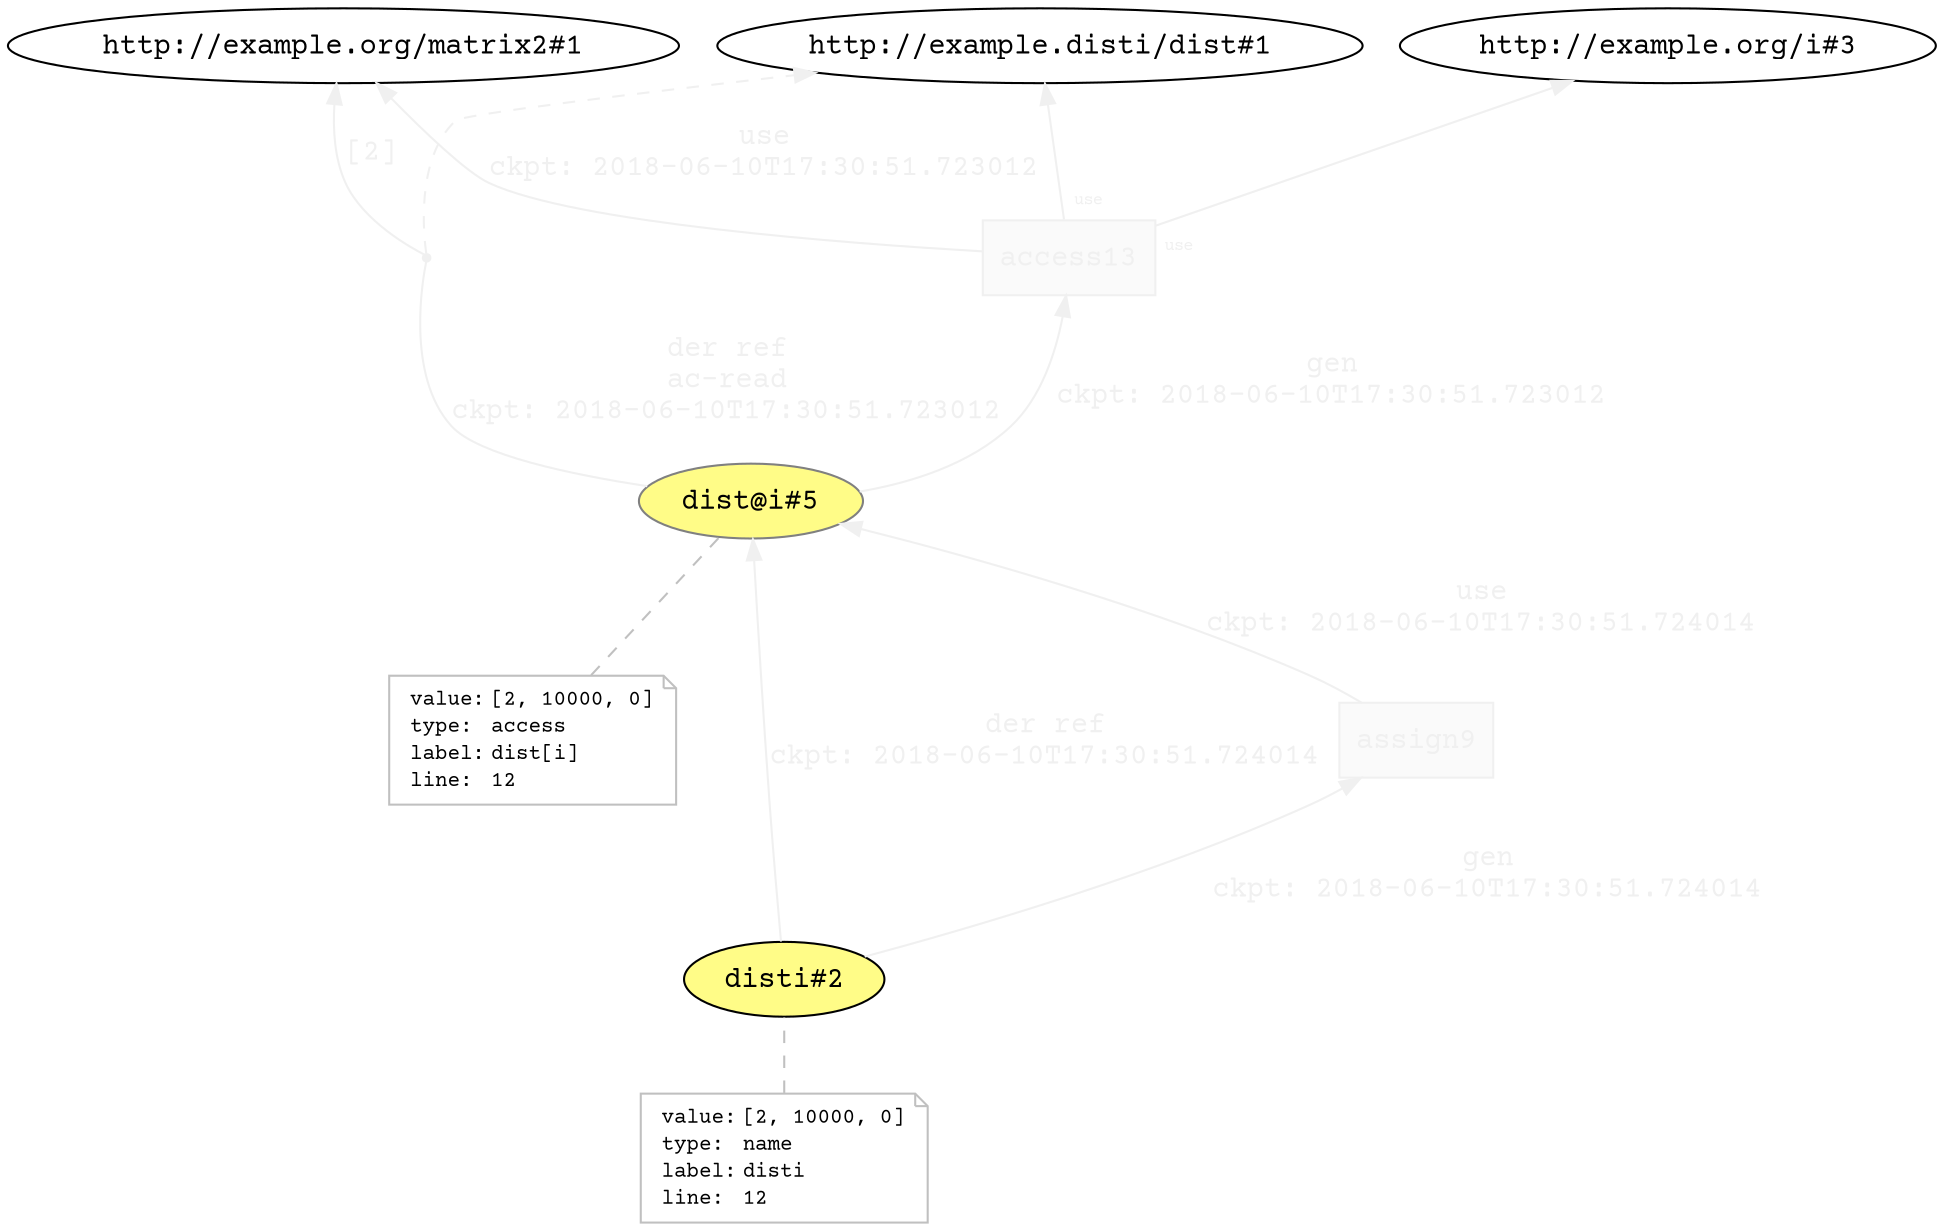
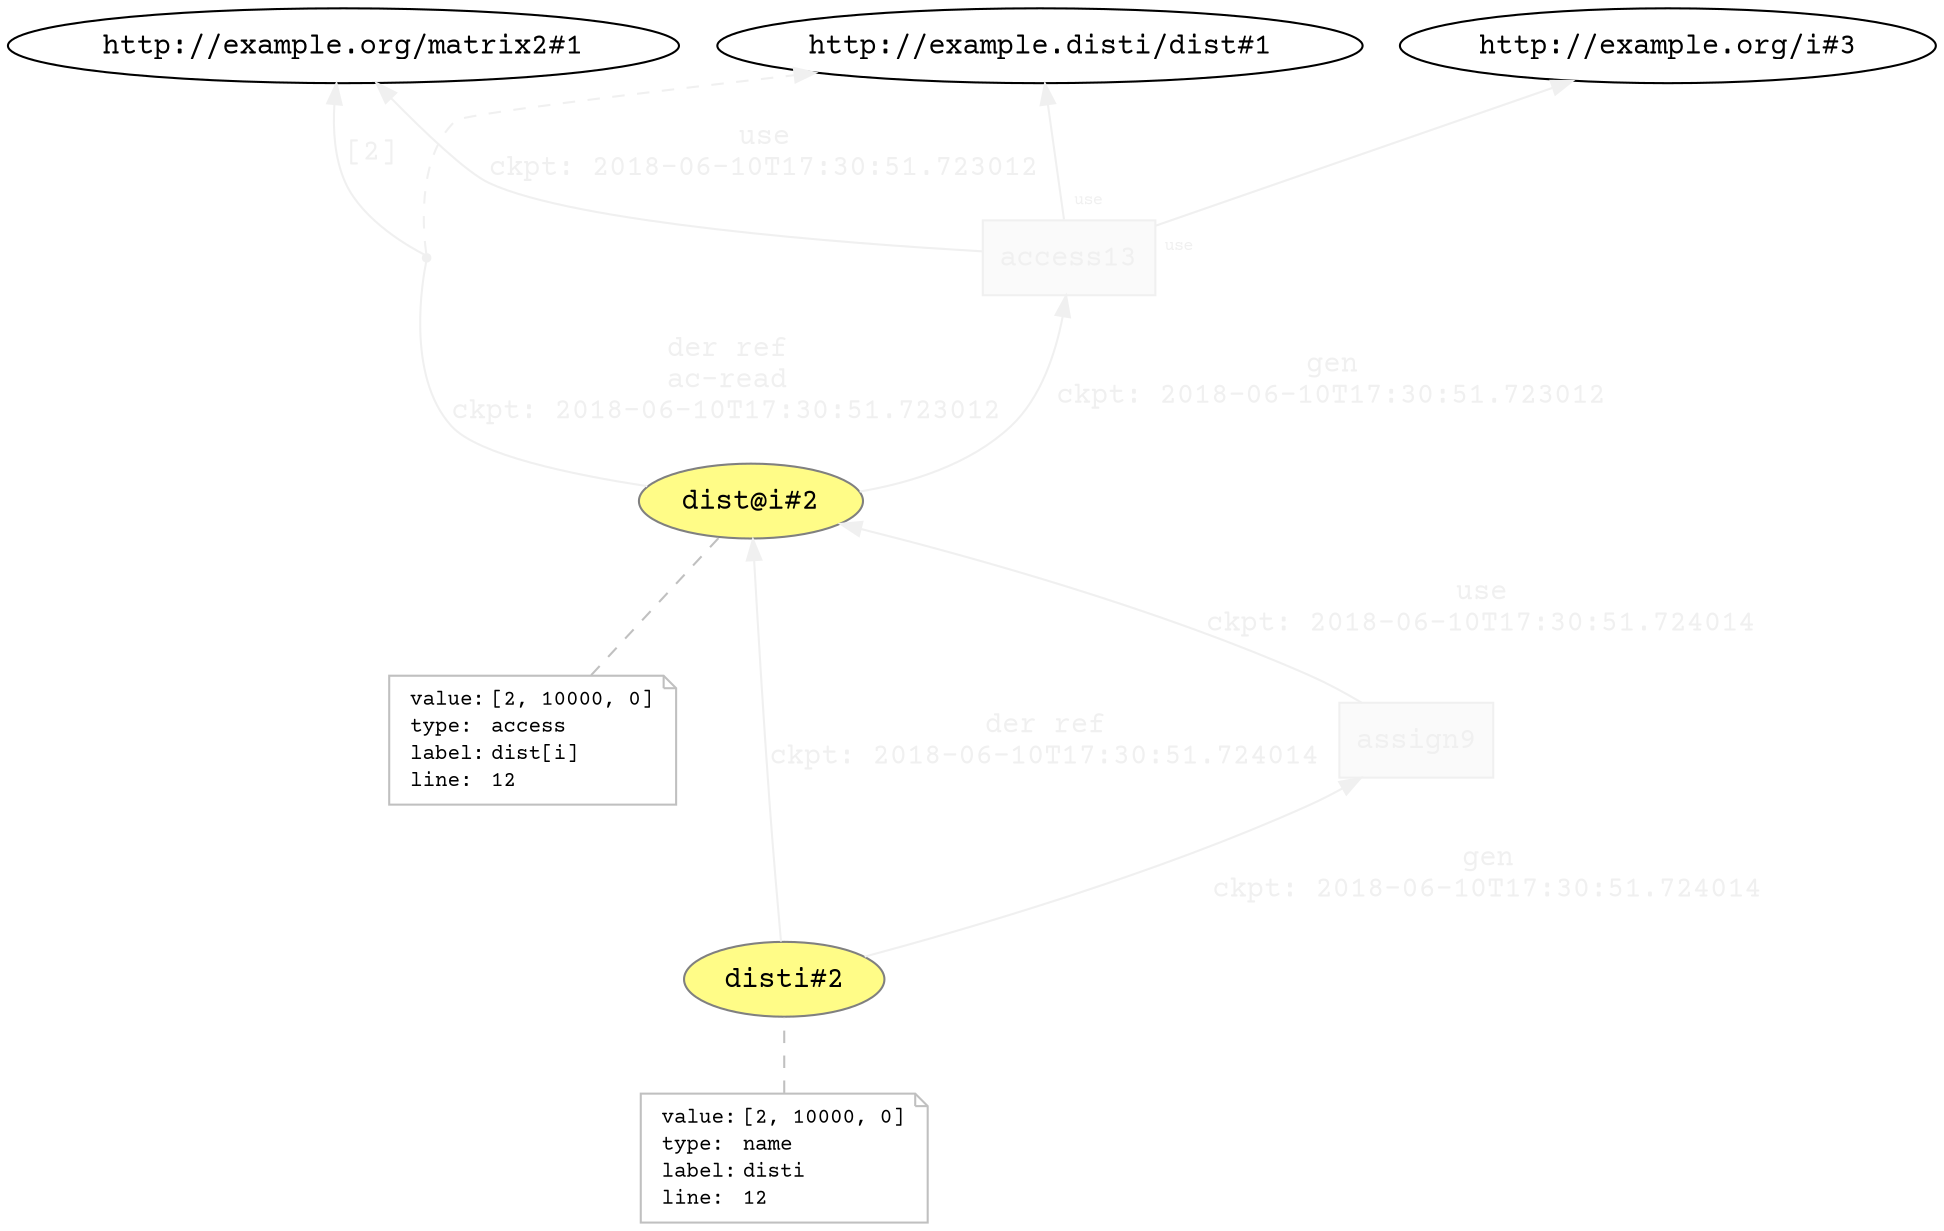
(751, 501) -> (751, 501)
(784, 979) -> (784, 979)
